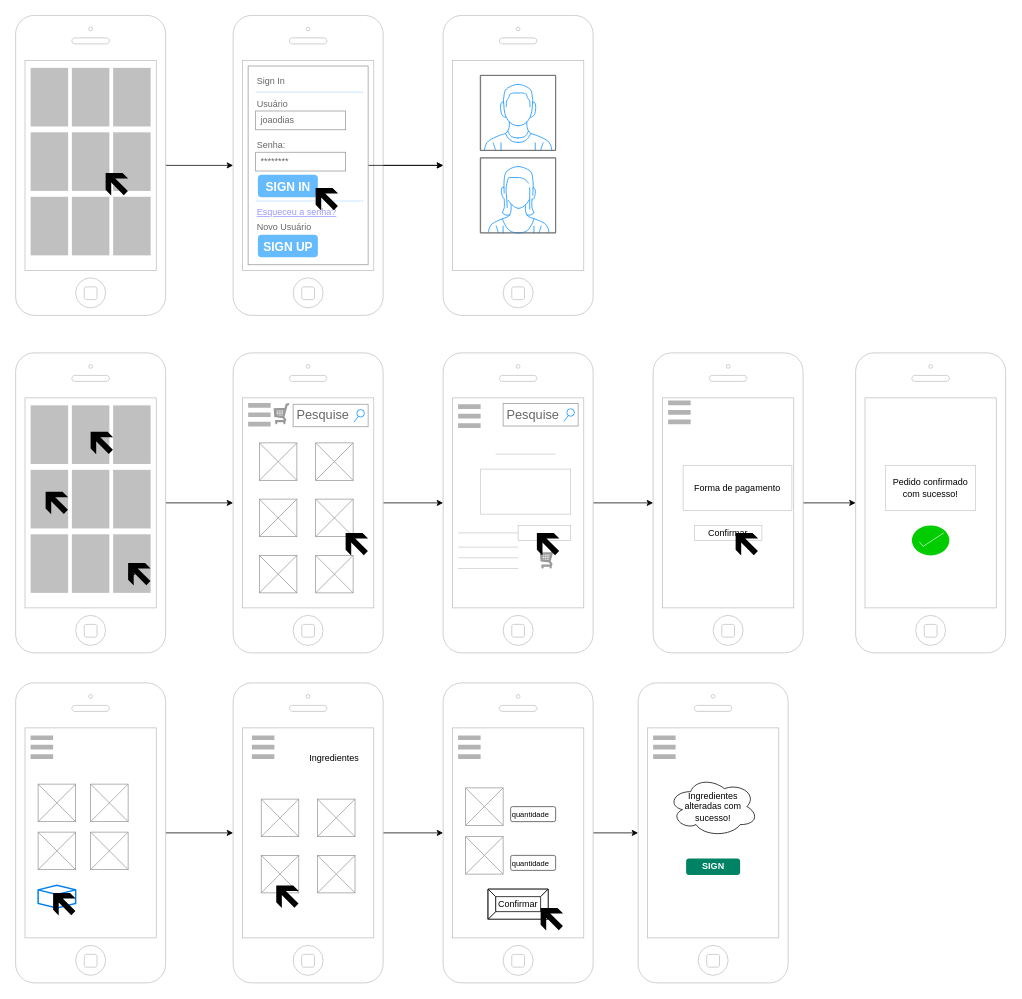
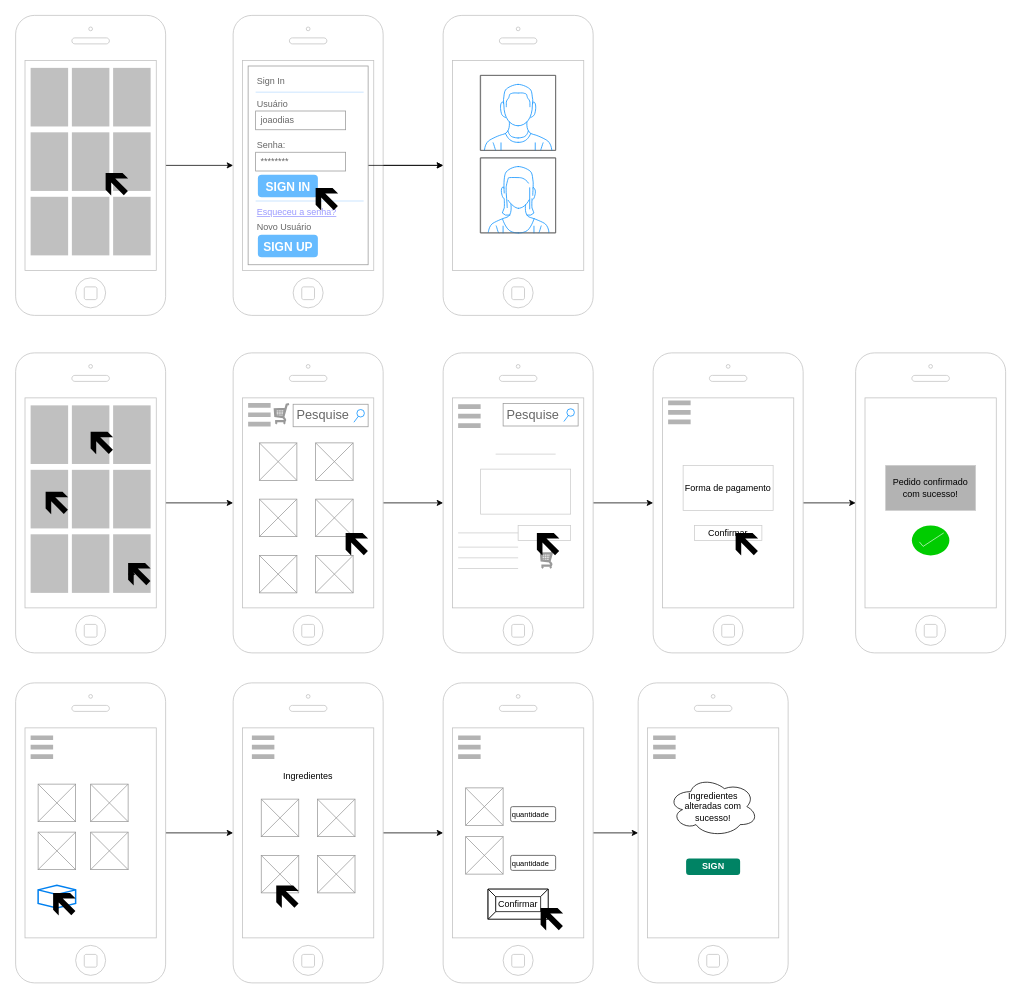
(737, 488) -> (728, 488)
(930, 488) -> (930, 488)
(334, 758) -> (308, 777)
